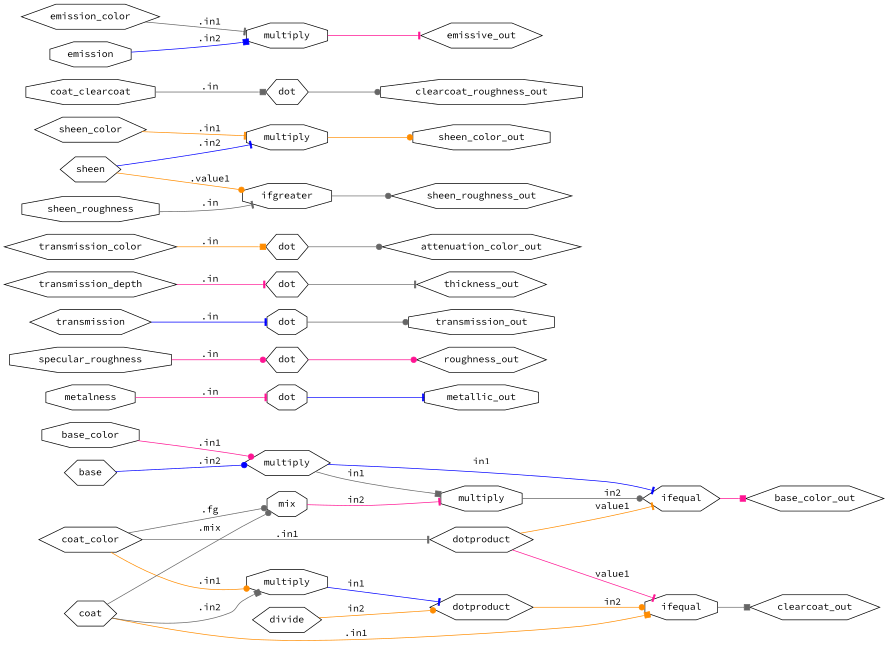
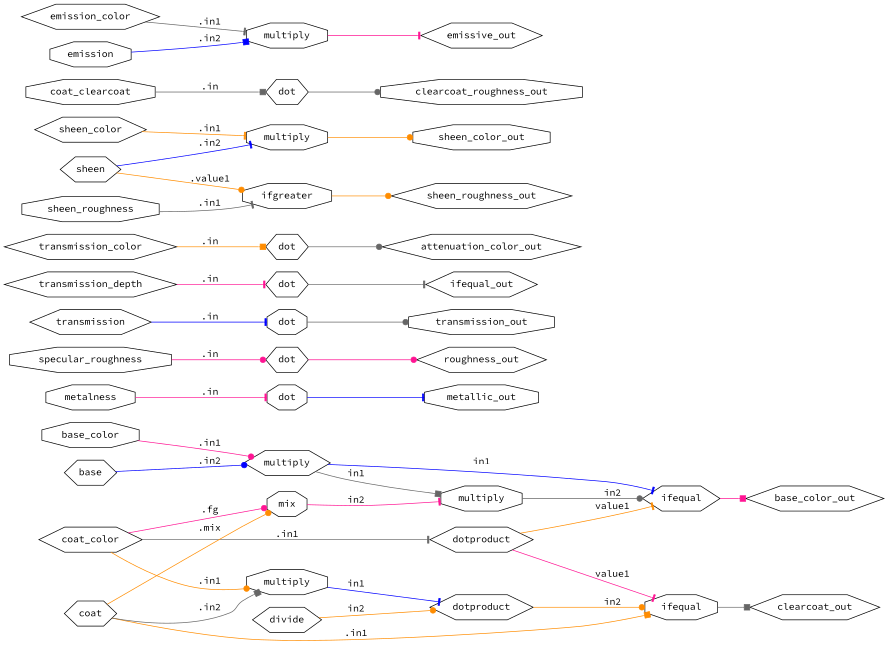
(359, 196) -> (359, 196)
(210, 203) -> (210, 203)
(482, 284) -> (482, 284)
(195, 521) -> (195, 521)
(186, 559) -> (186, 559)
